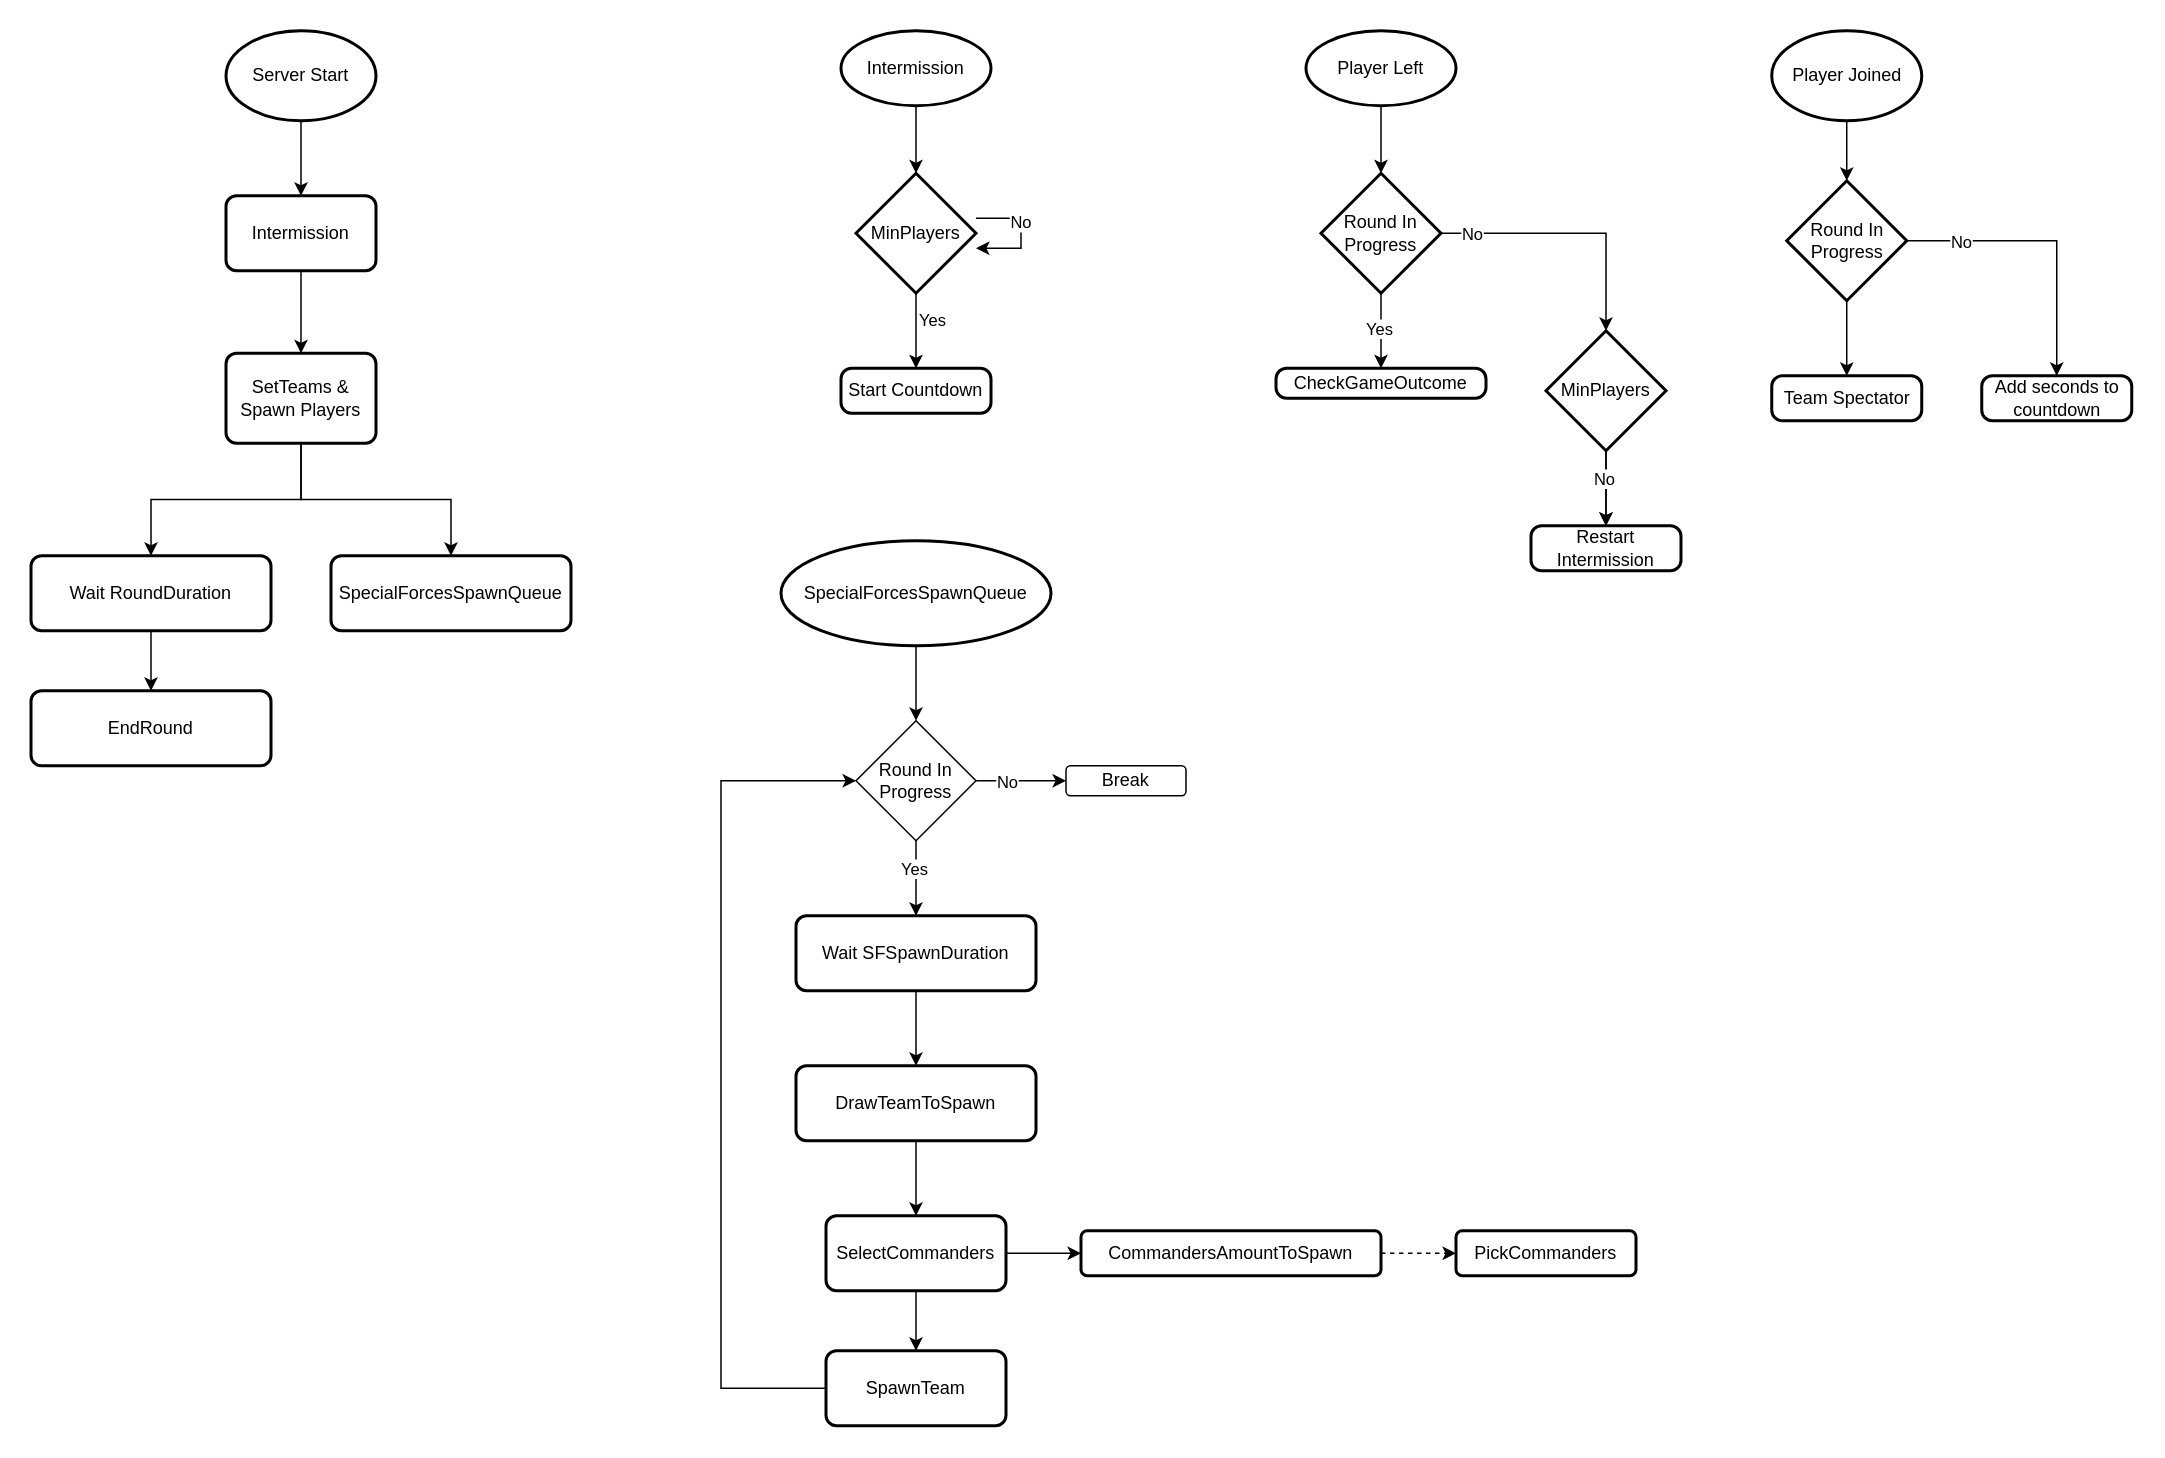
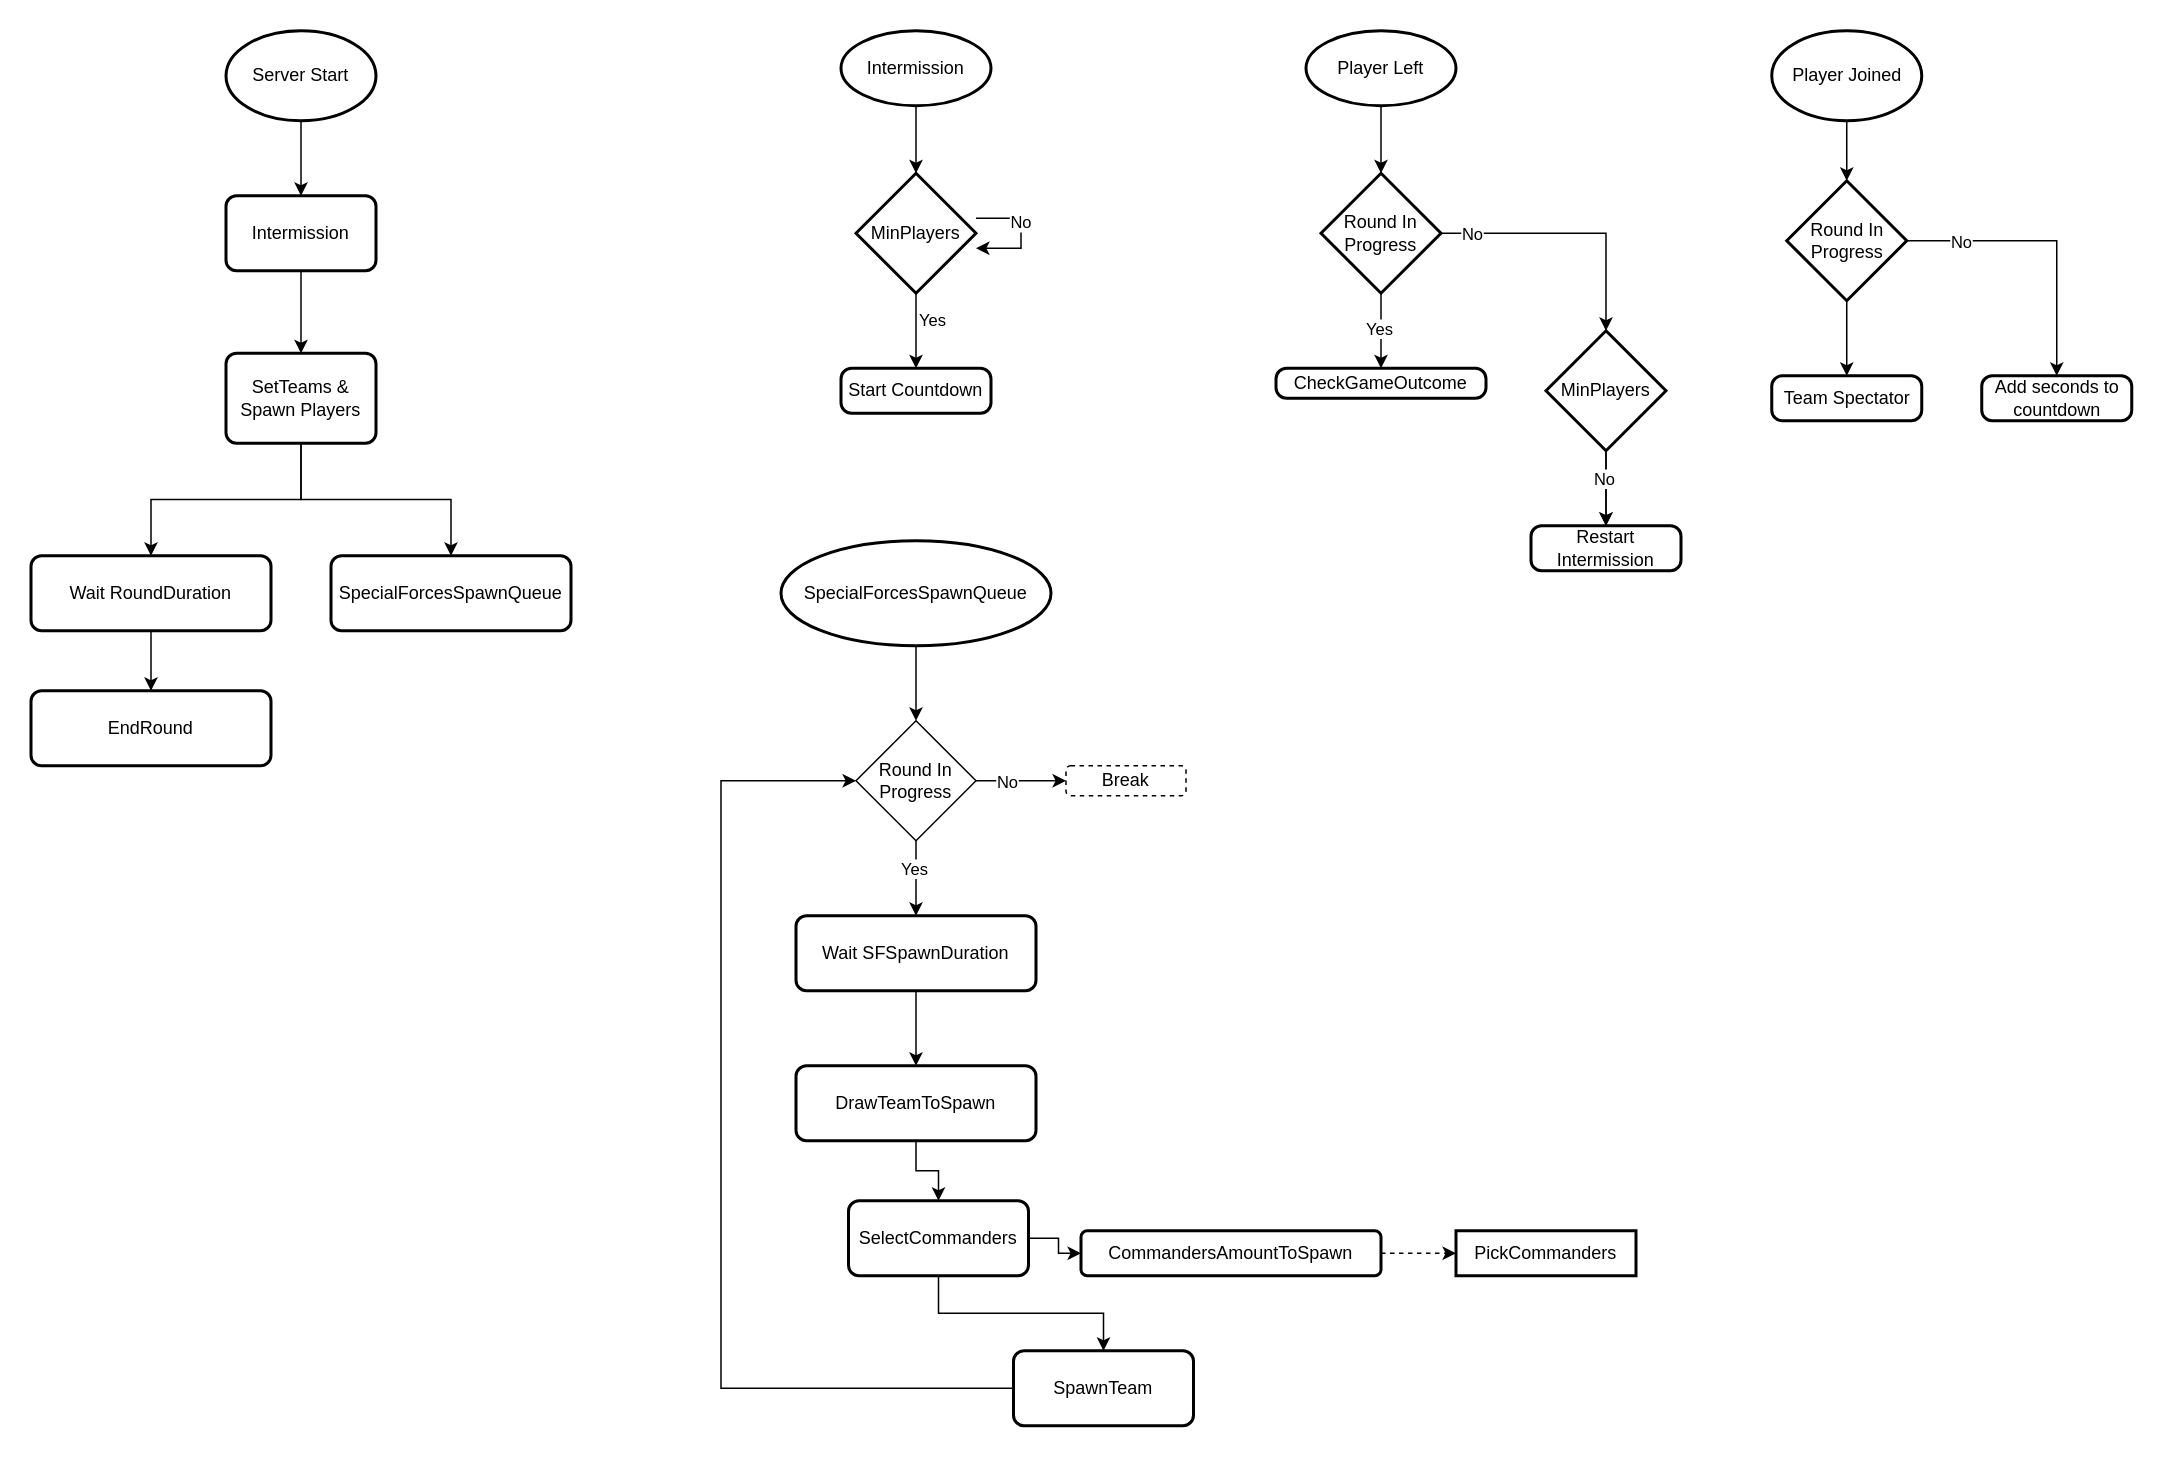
(1126, 781) -> (1126, 781)
(916, 1253) -> (938, 1238)
(1546, 1253) -> (1546, 1253)
(916, 1388) -> (1103, 1388)
